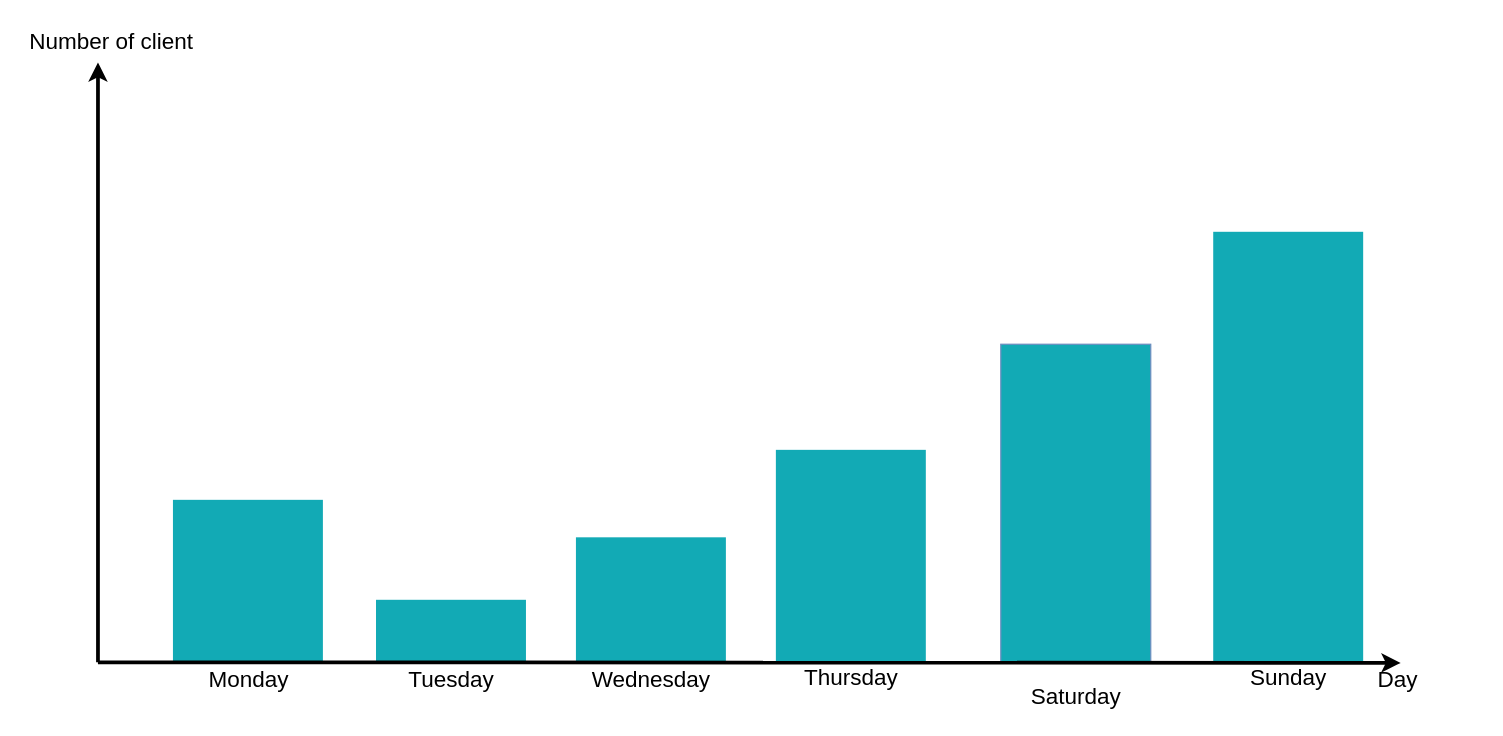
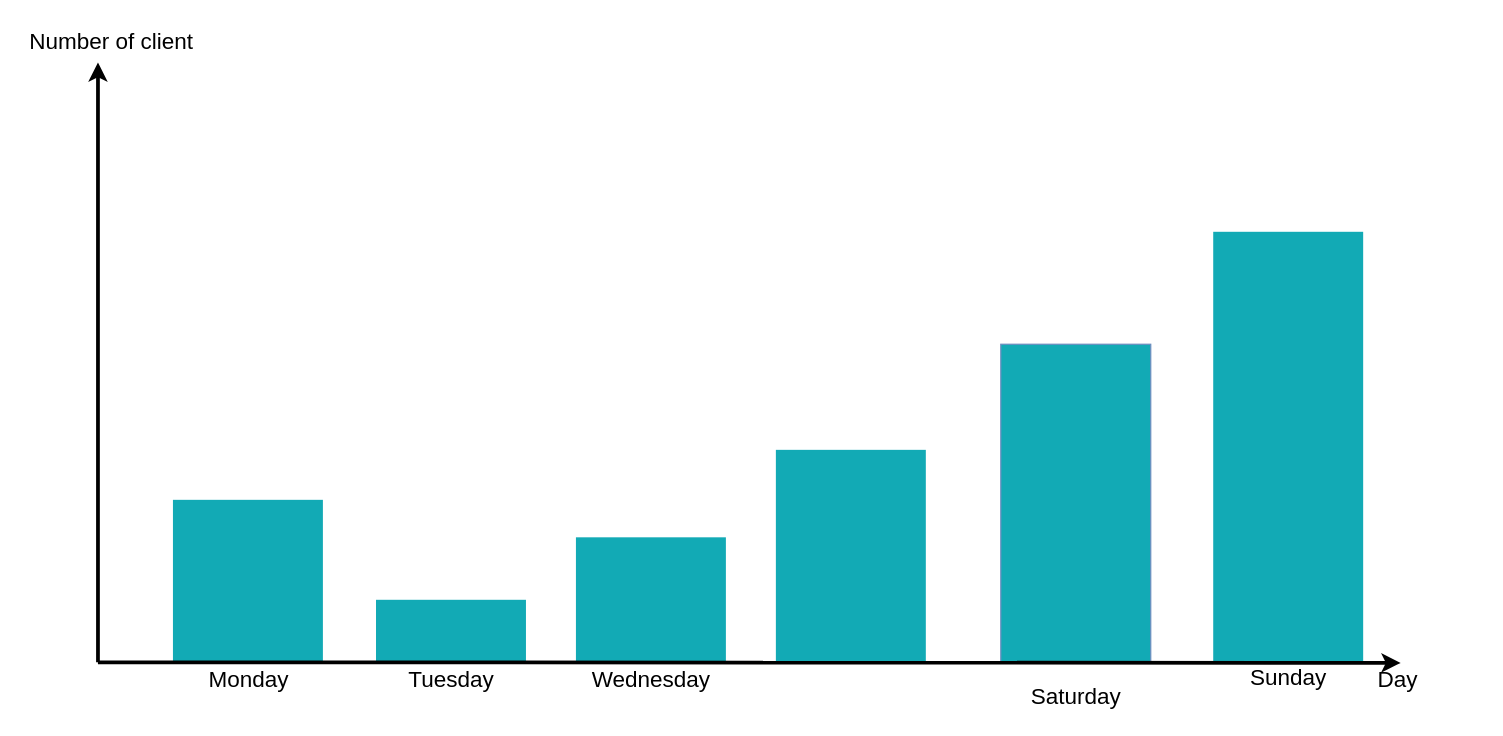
(851, 681) -> none
